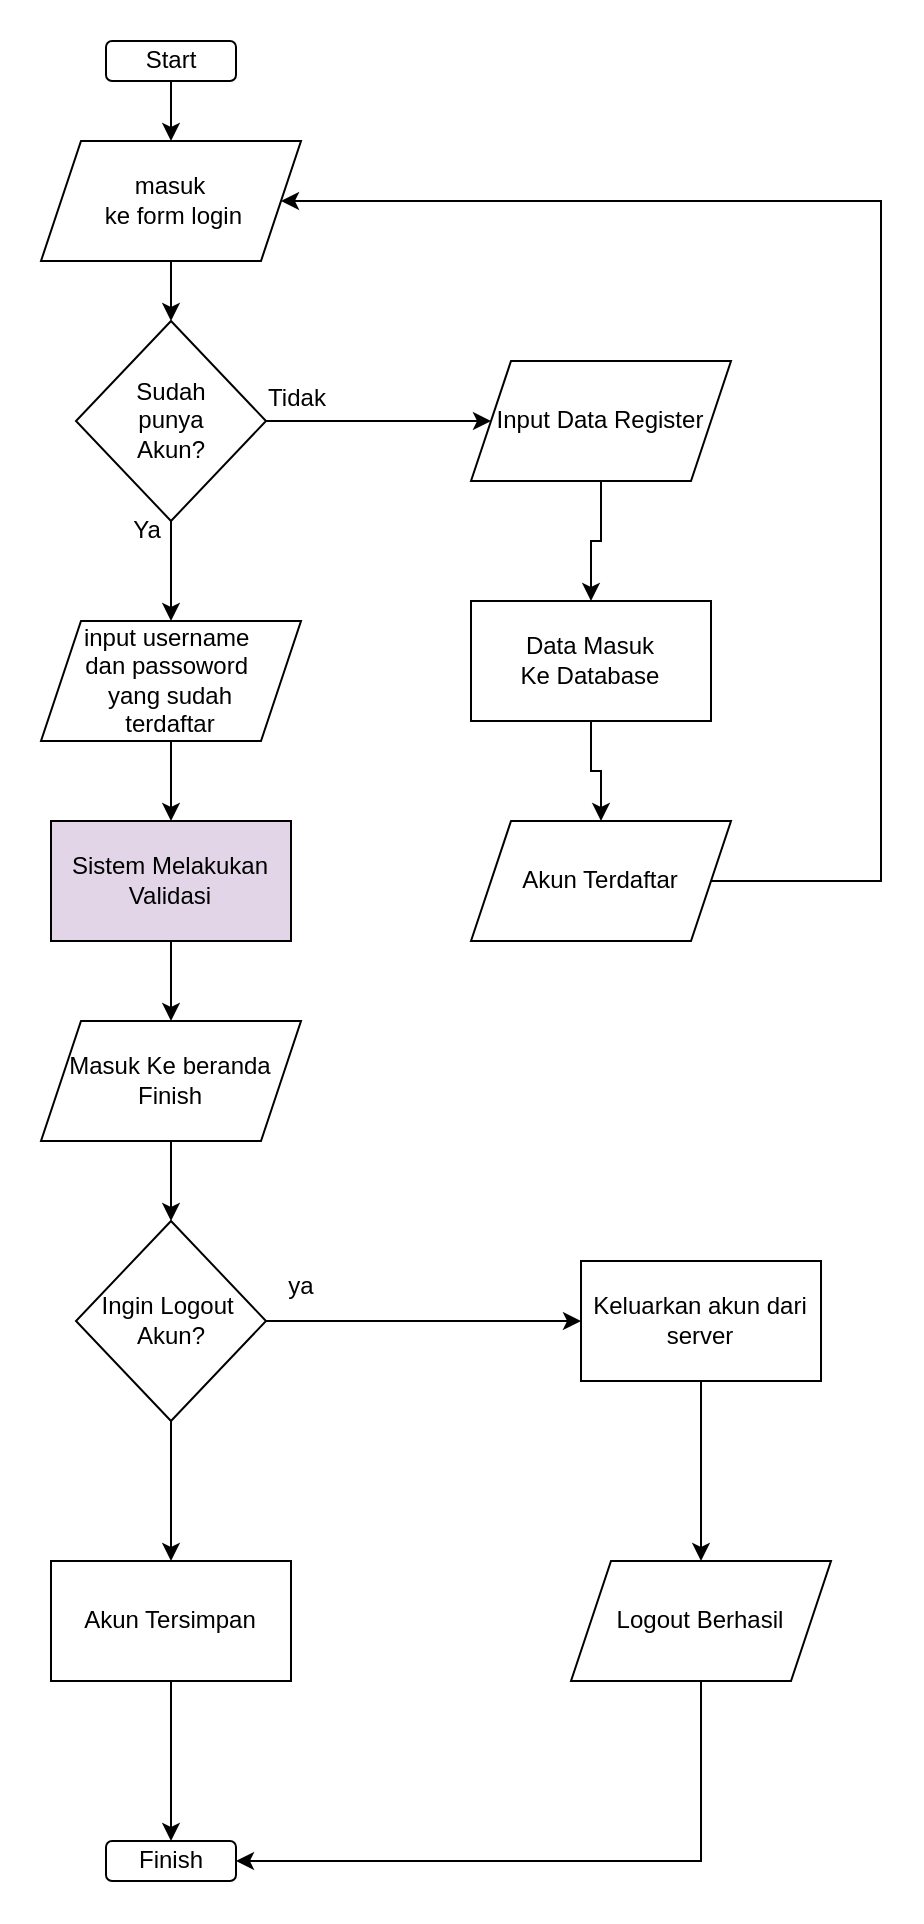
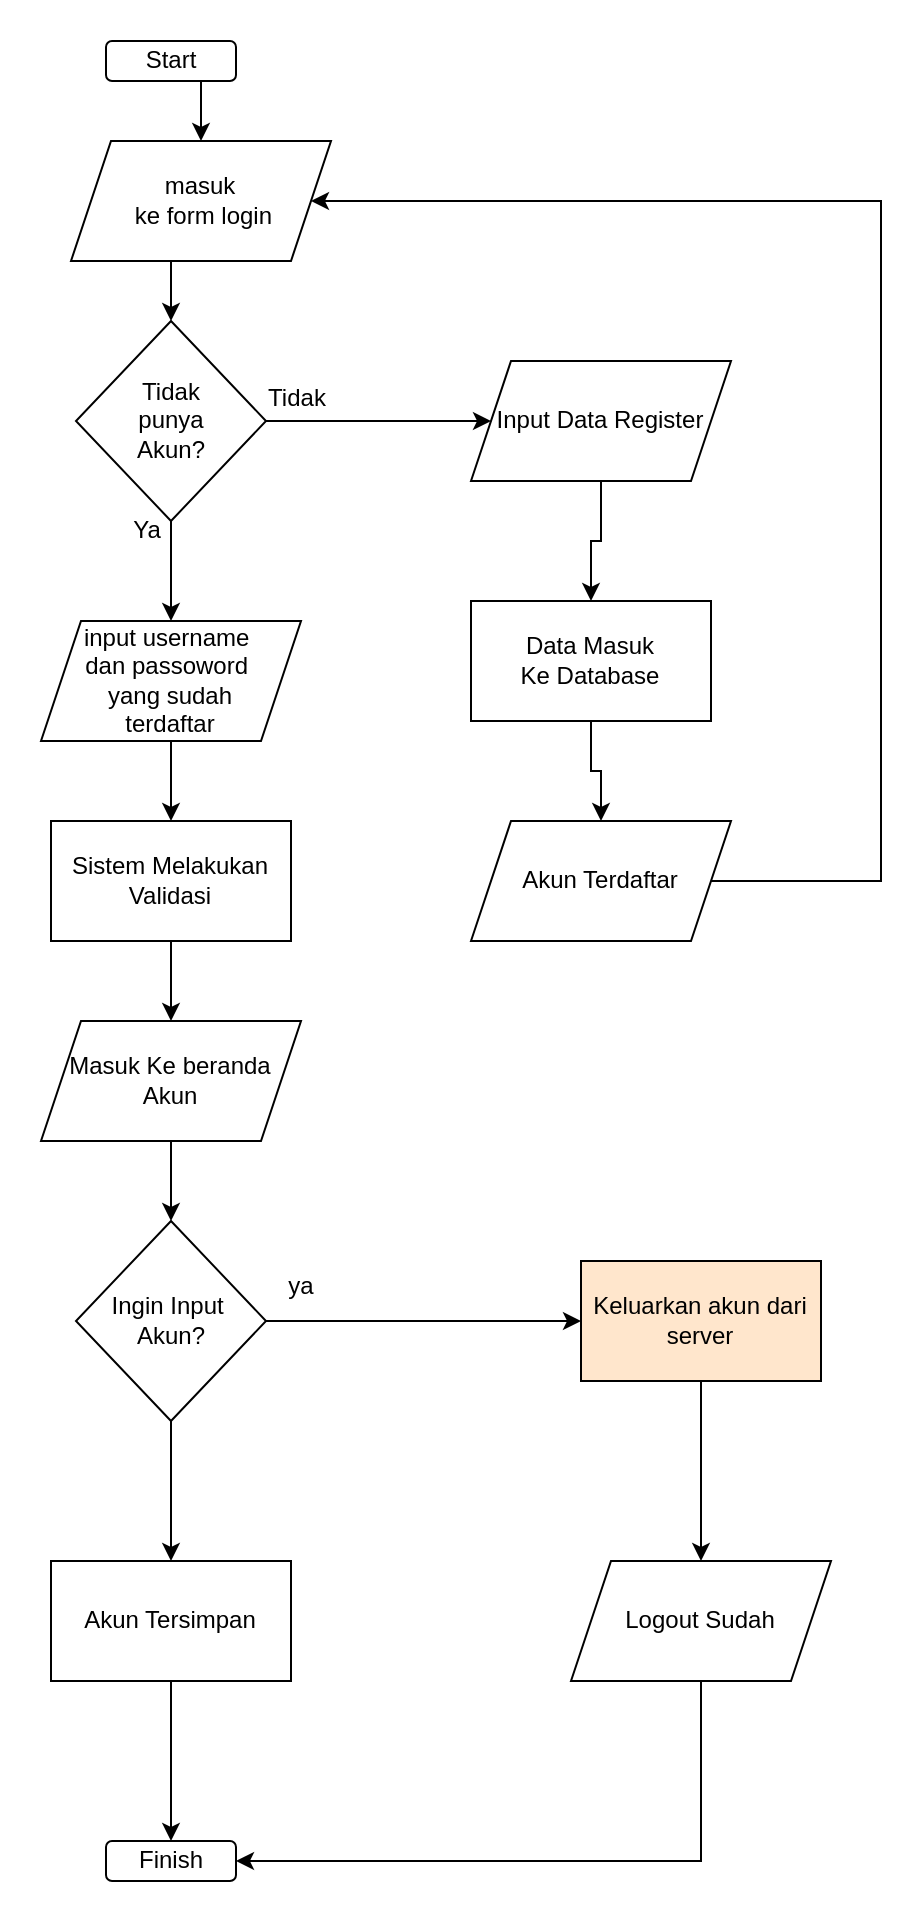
(171, 201) -> (201, 201)
(172, 421) -> (172, 421)
(171, 881) -> (171, 881)
(171, 1081) -> (171, 1081)
(172, 1321) -> (172, 1321)
(701, 1321) -> (701, 1321)
(701, 1621) -> (701, 1621)
